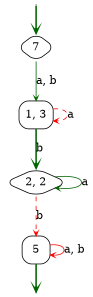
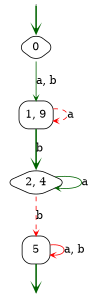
(36, 47) -> (36, 47)
(36, 115) -> (36, 115)
(36, 182) -> (36, 182)
